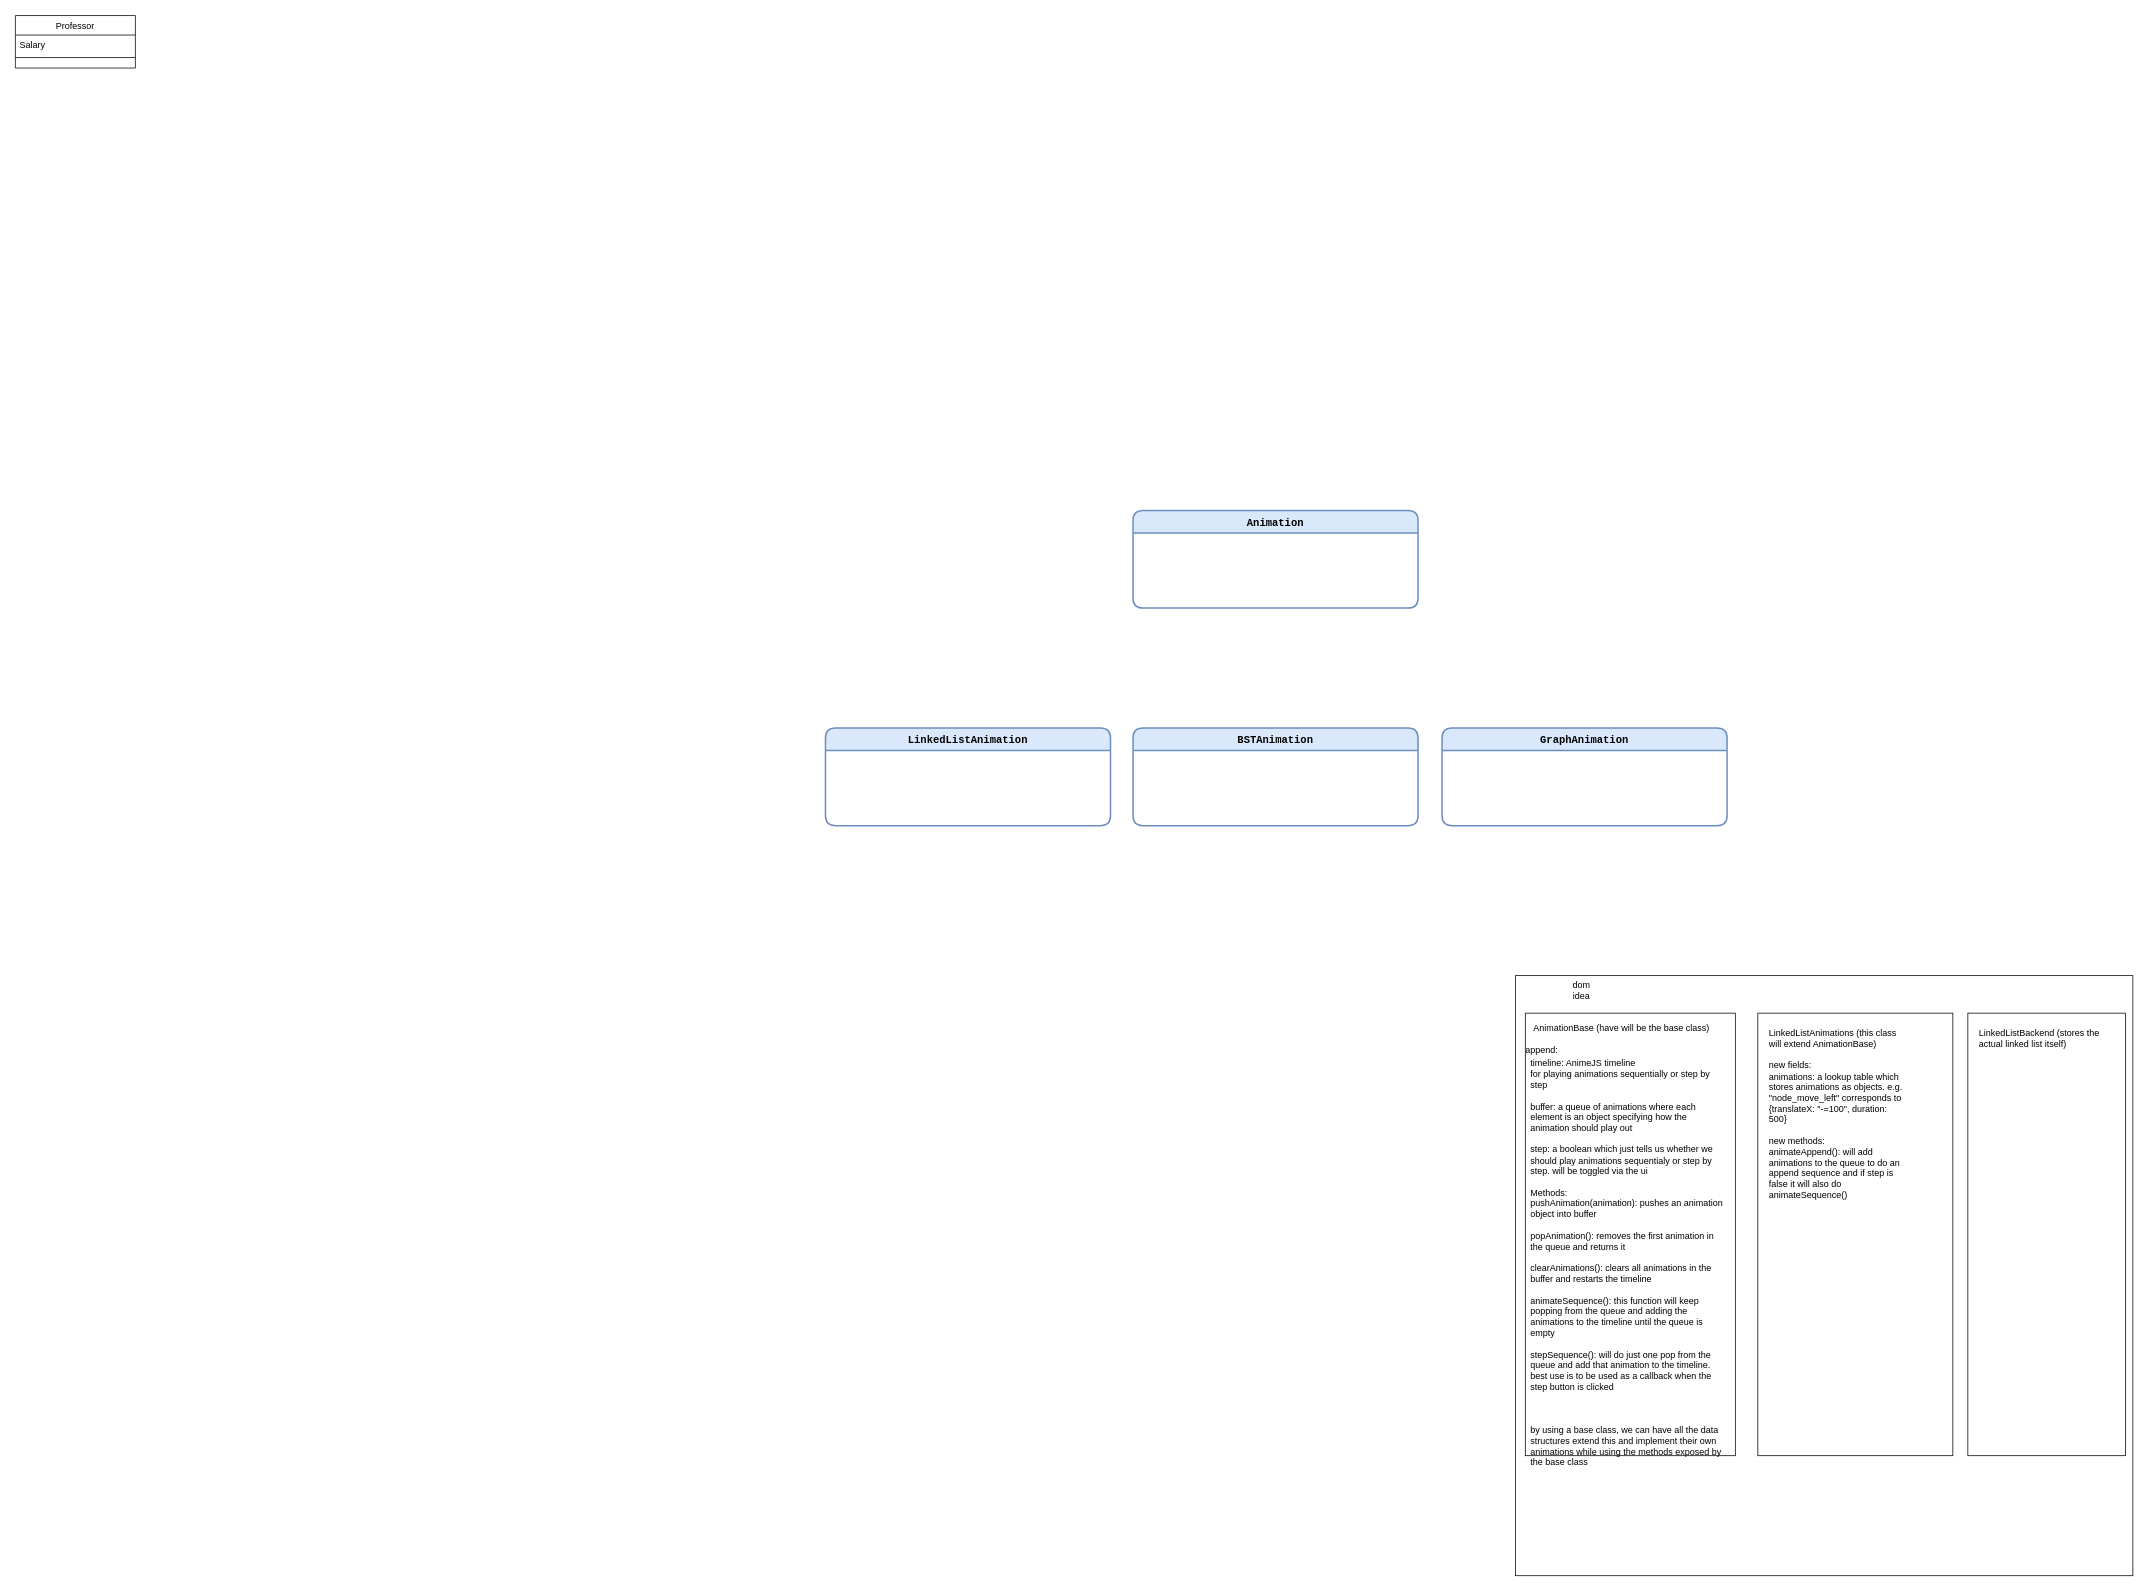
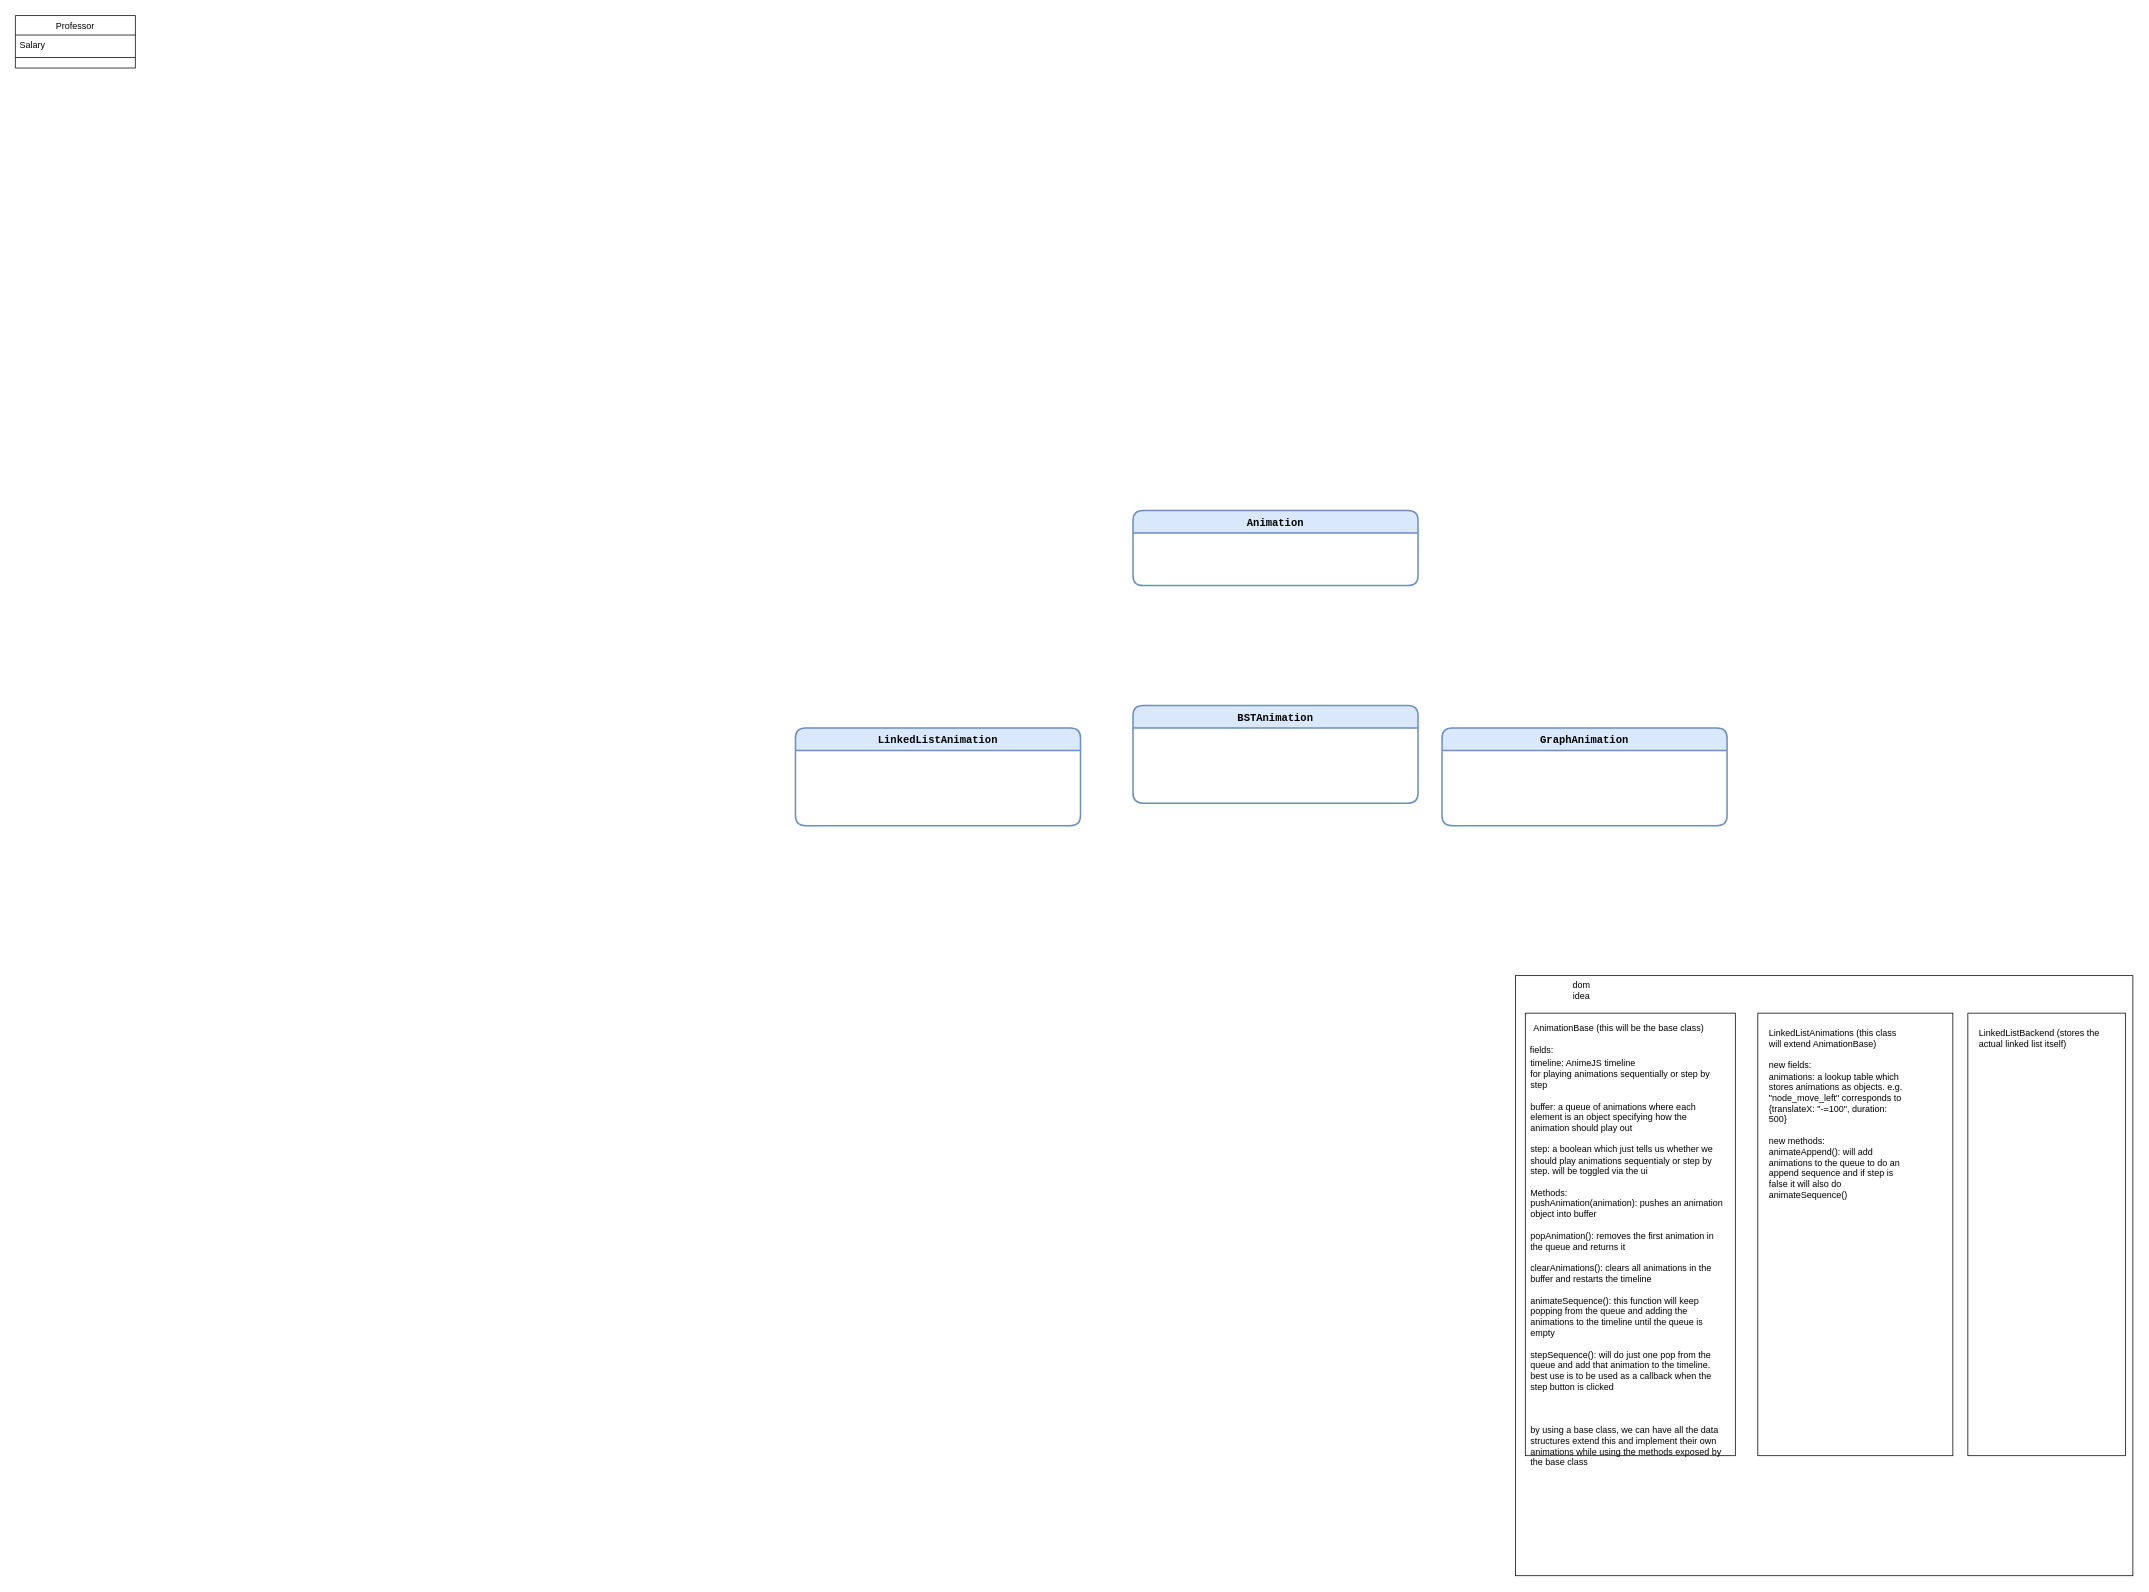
(1275, 559) -> (1275, 548)
(968, 777) -> (938, 777)
(1275, 777) -> (1275, 754)
(1628, 1028) -> (1627, 1028)
(1542, 1050) -> (1542, 1050)
